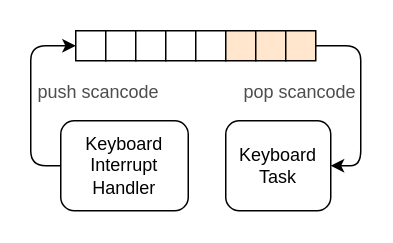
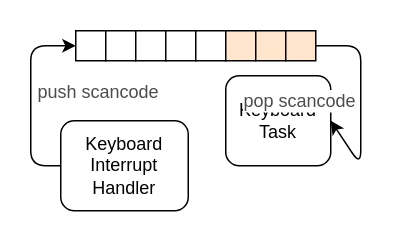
(278, 166) -> (278, 121)
